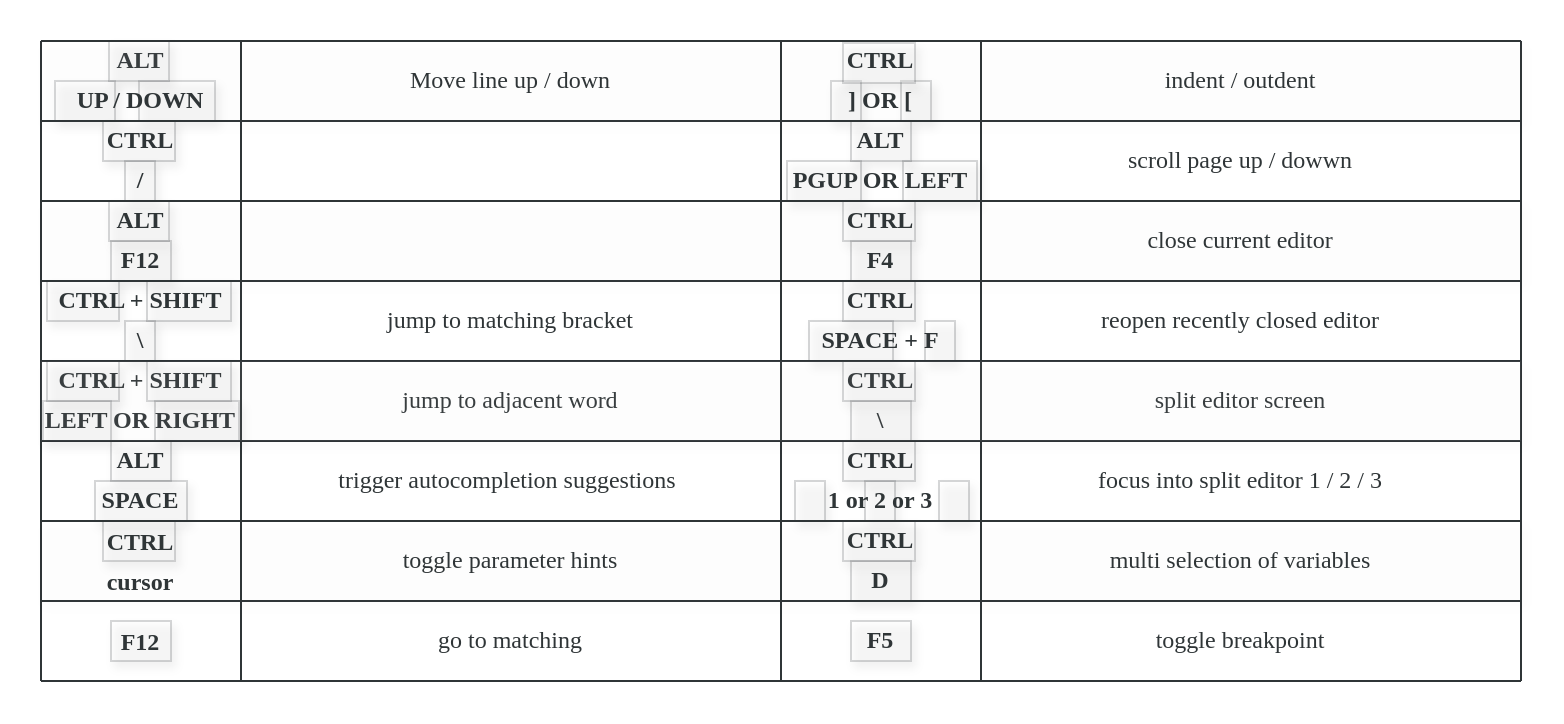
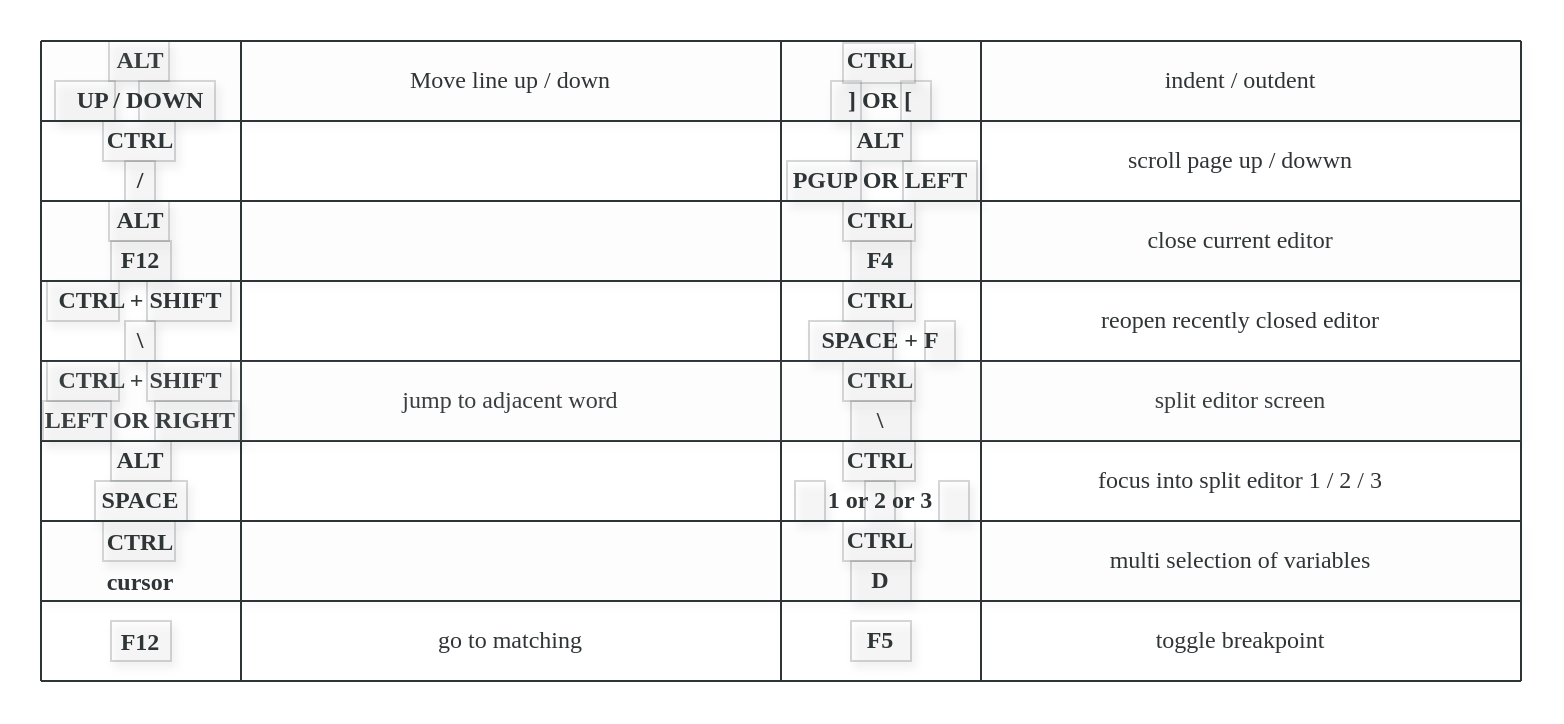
(511, 321) -> none
(511, 481) -> none
(511, 561) -> none
